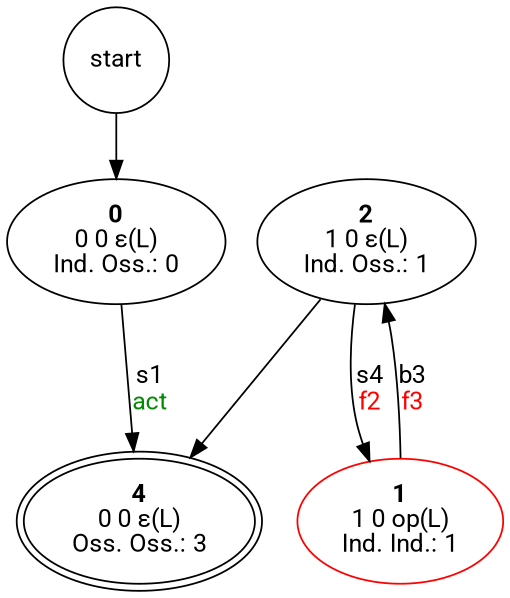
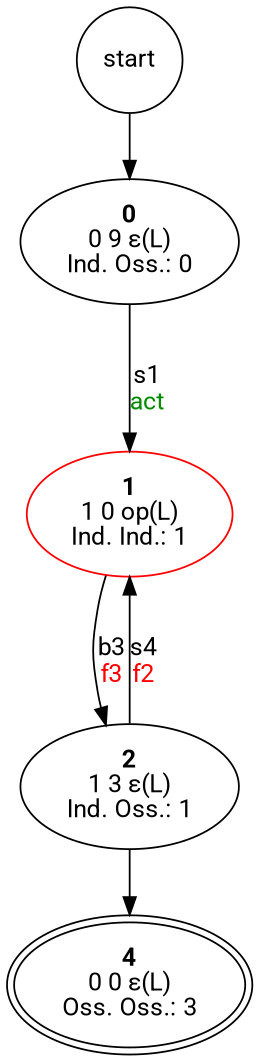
(116, 240) -> (130, 240)
(367, 240) -> (130, 785)
(127, 369) -> (130, 369)
